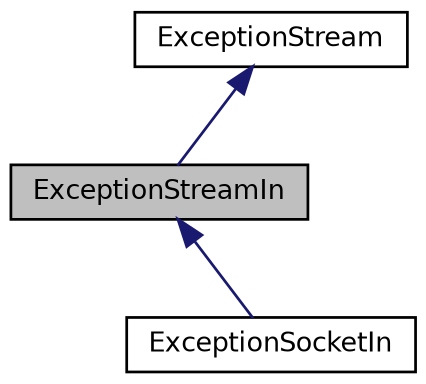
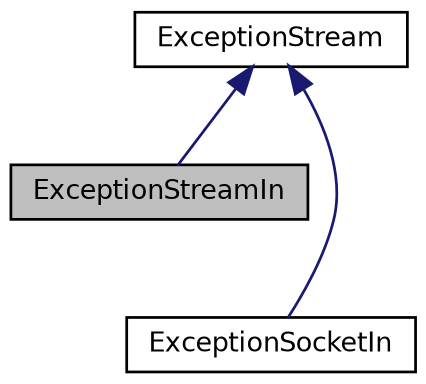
(224, 280) -> (336, 206)
